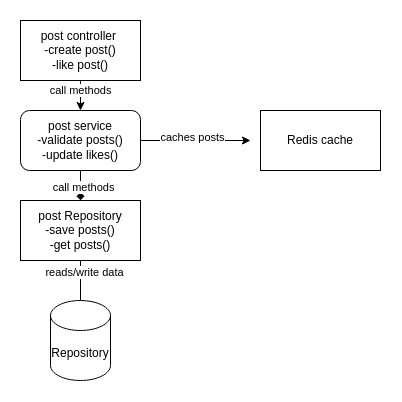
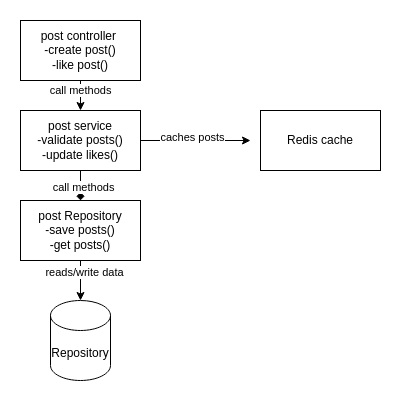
(81, 141) -> (81, 141)
(81, 295) -> (81, 292)
